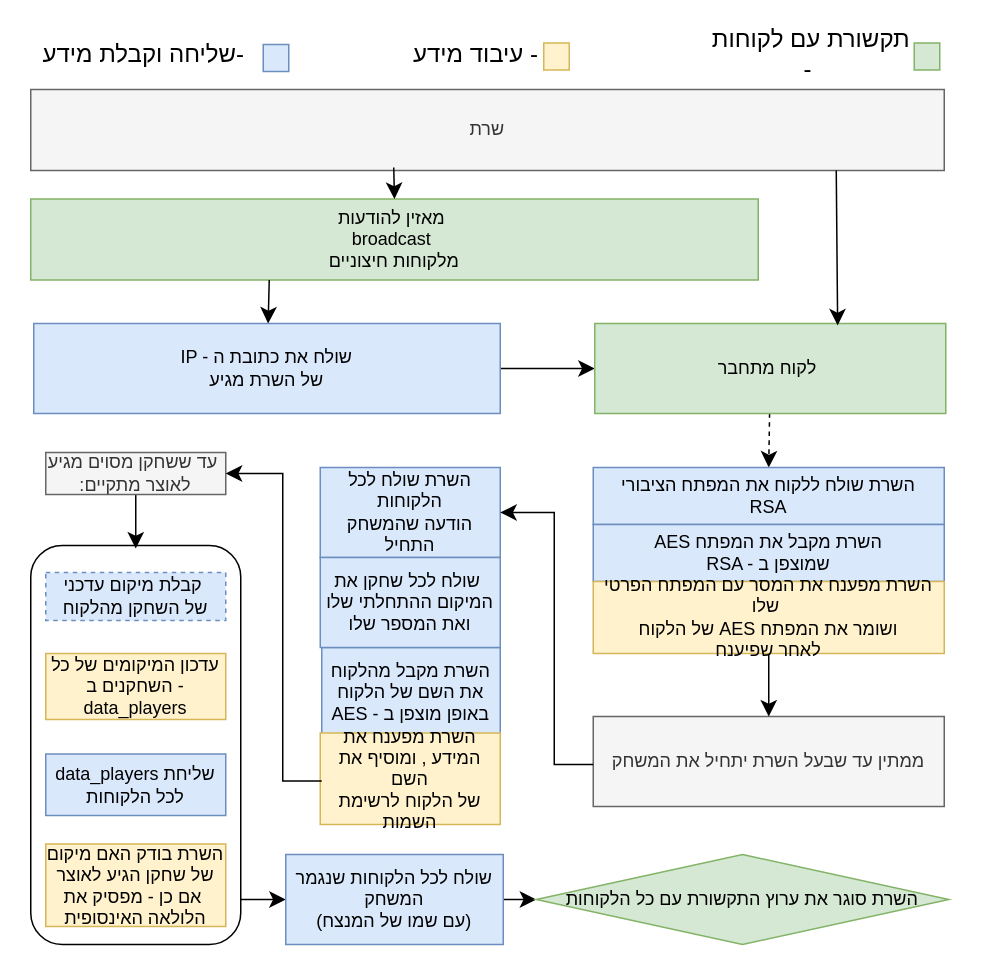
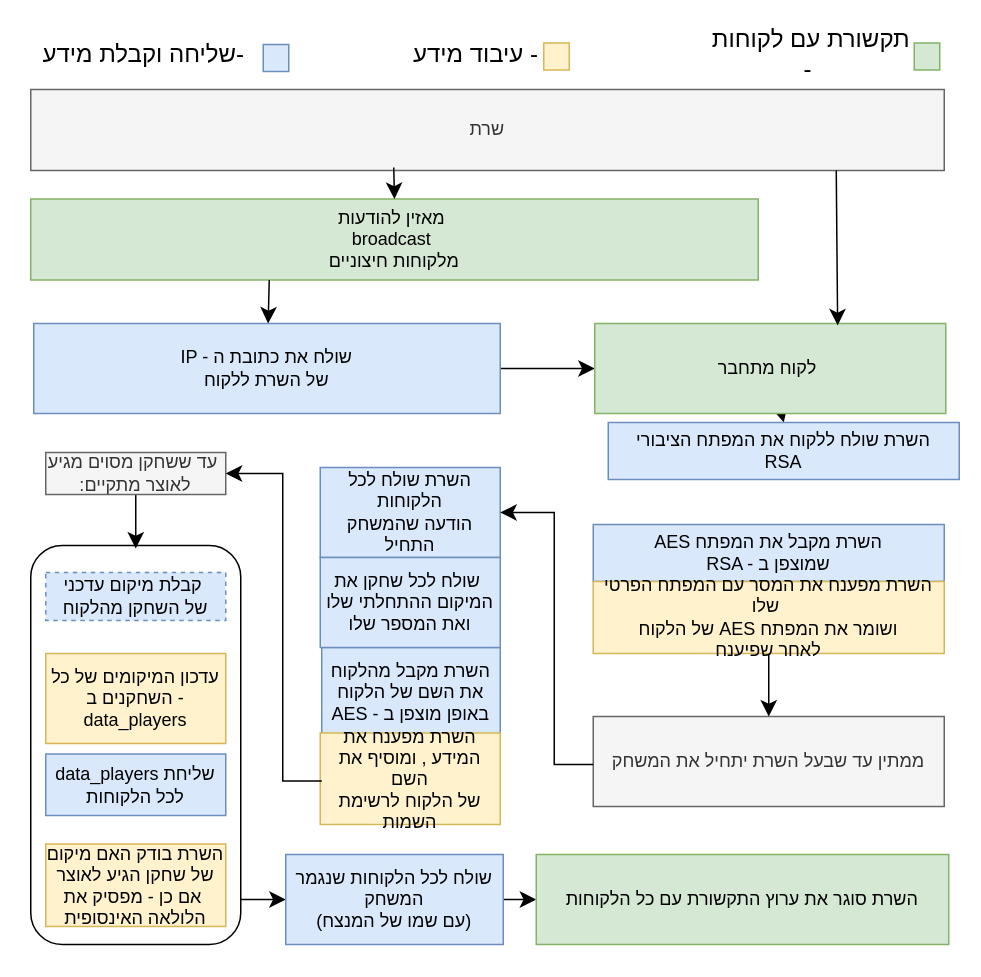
(267, 368) -> (267, 368)
(769, 496) -> (784, 451)
(136, 686) -> (136, 698)
(743, 899) -> (743, 899)
